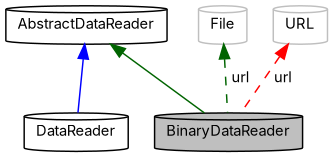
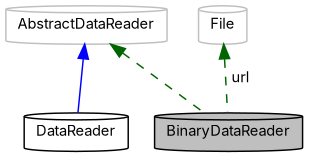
(86, 25) -> (86, 25)
(300, 25) -> none
(163, 83) -> (163, 83)
